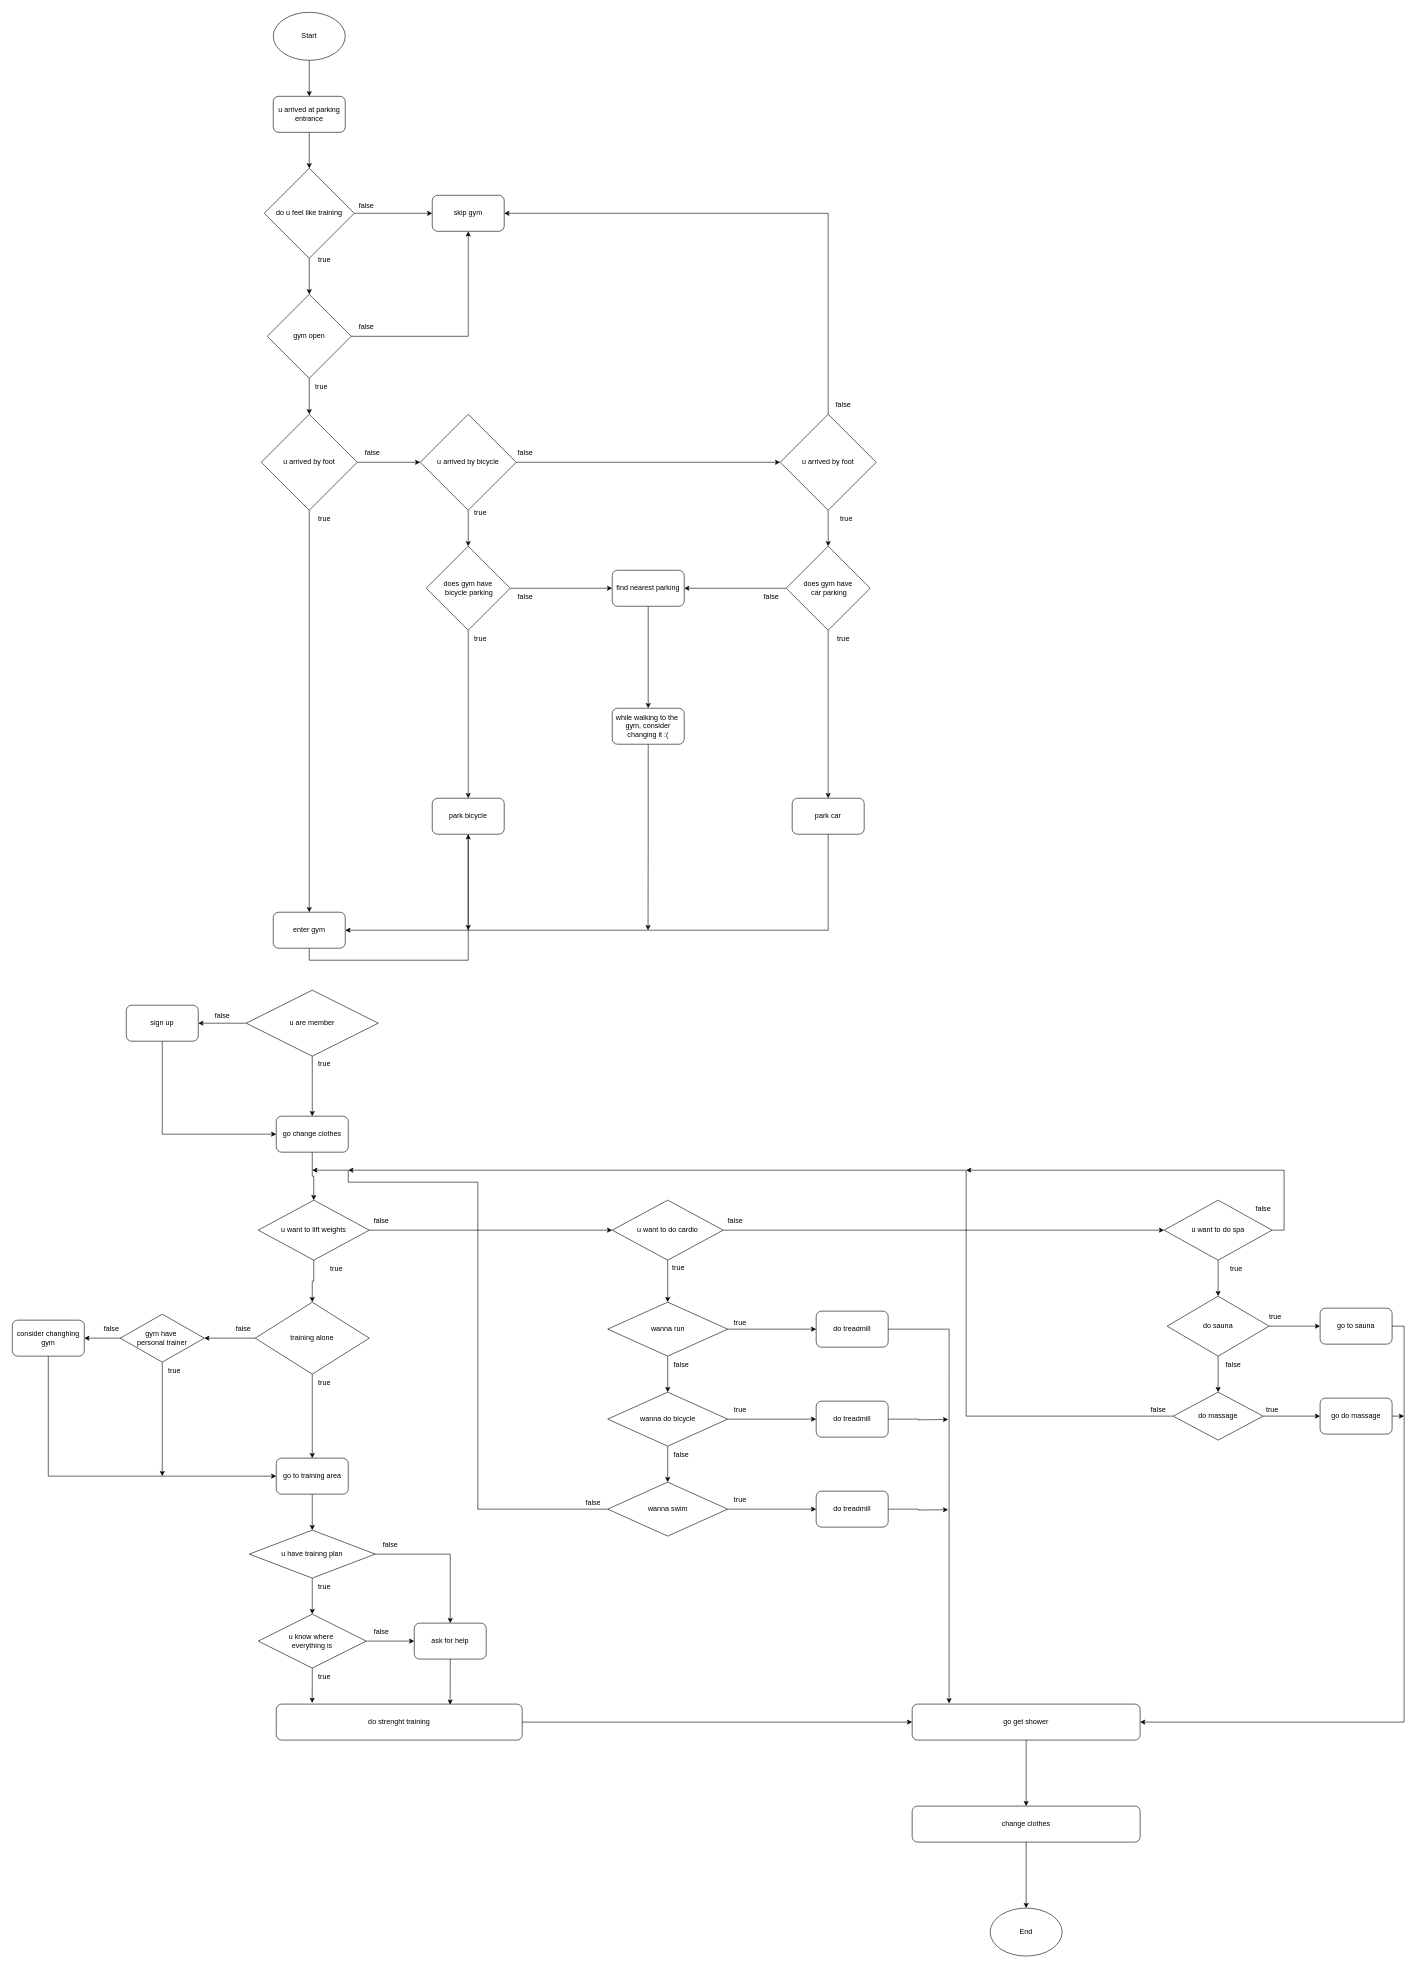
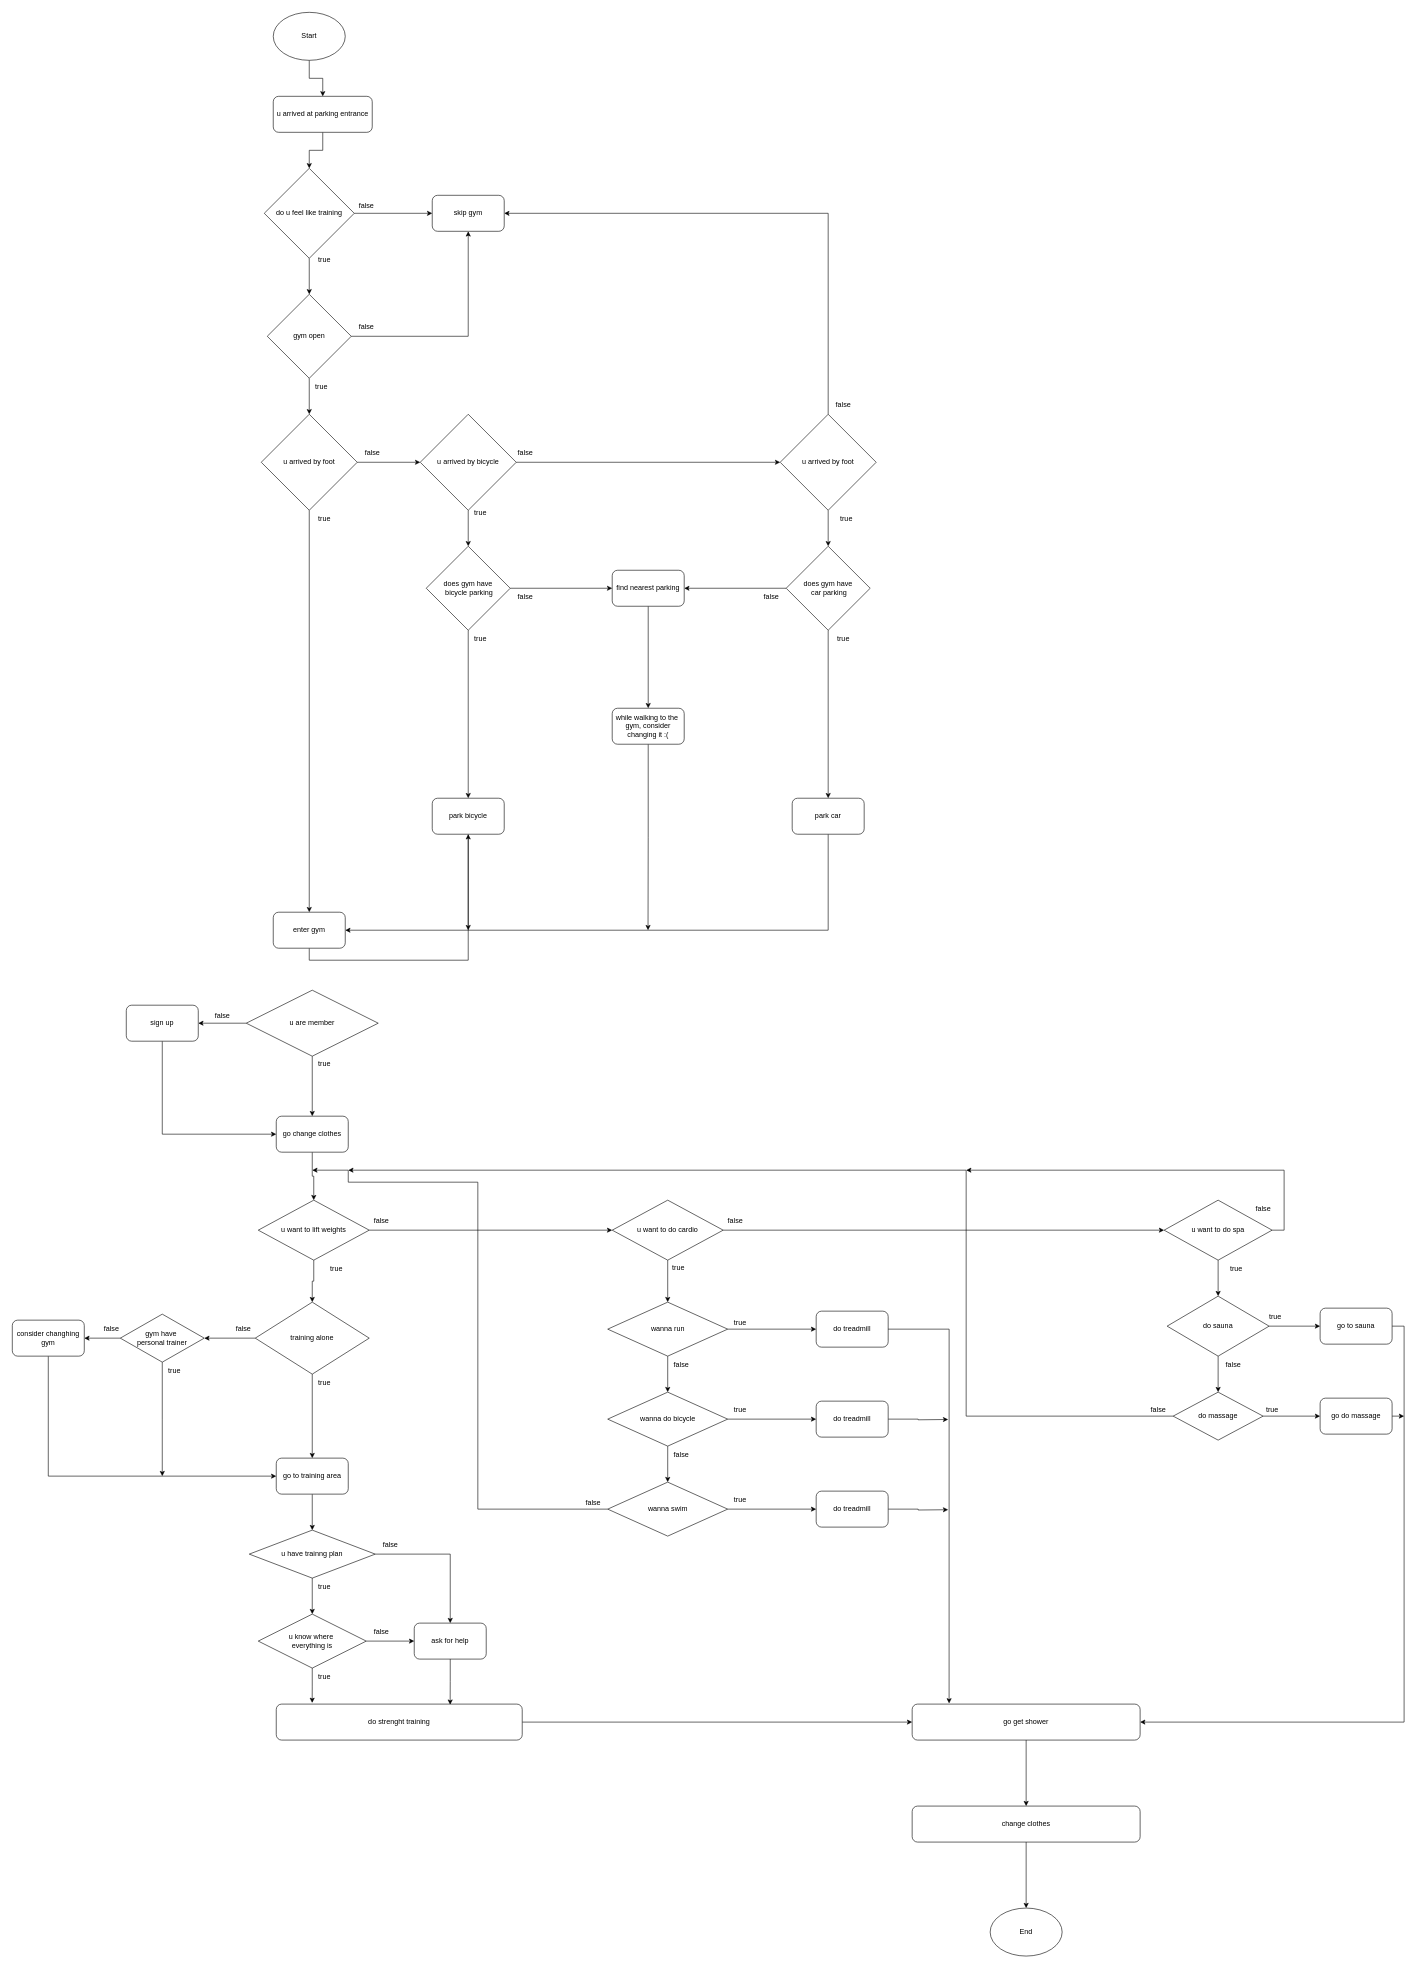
(309, 114) -> (323, 114)
